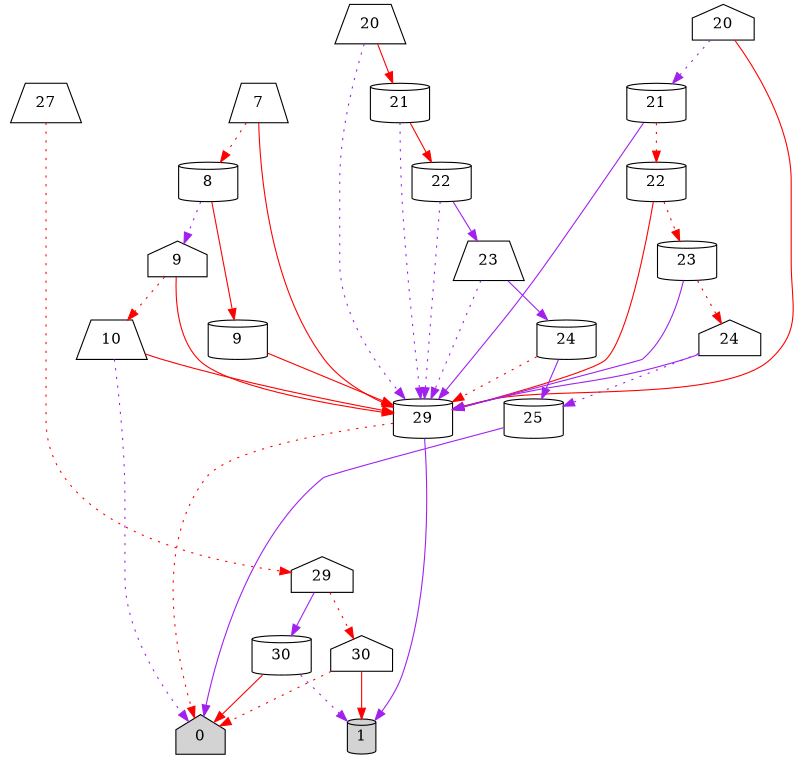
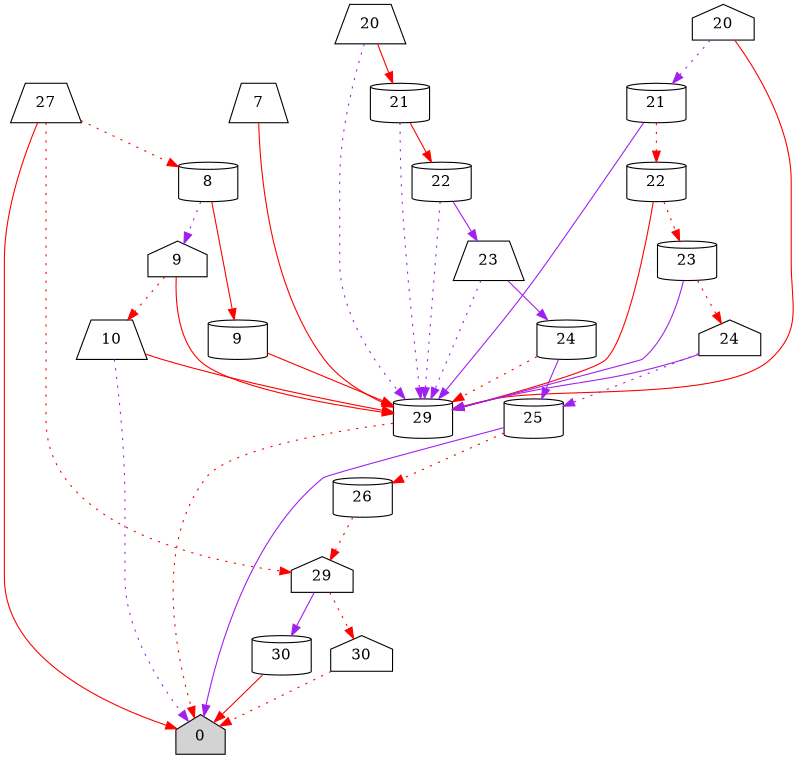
(236, 138) -> (124, 141)
none -> (4, 464)
none -> (363, 498)
(362, 737) -> none
